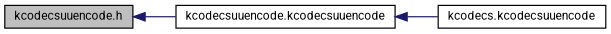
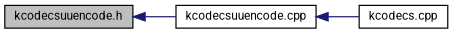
(286, 17) -> (246, 17)
(522, 17) -> (403, 17)
